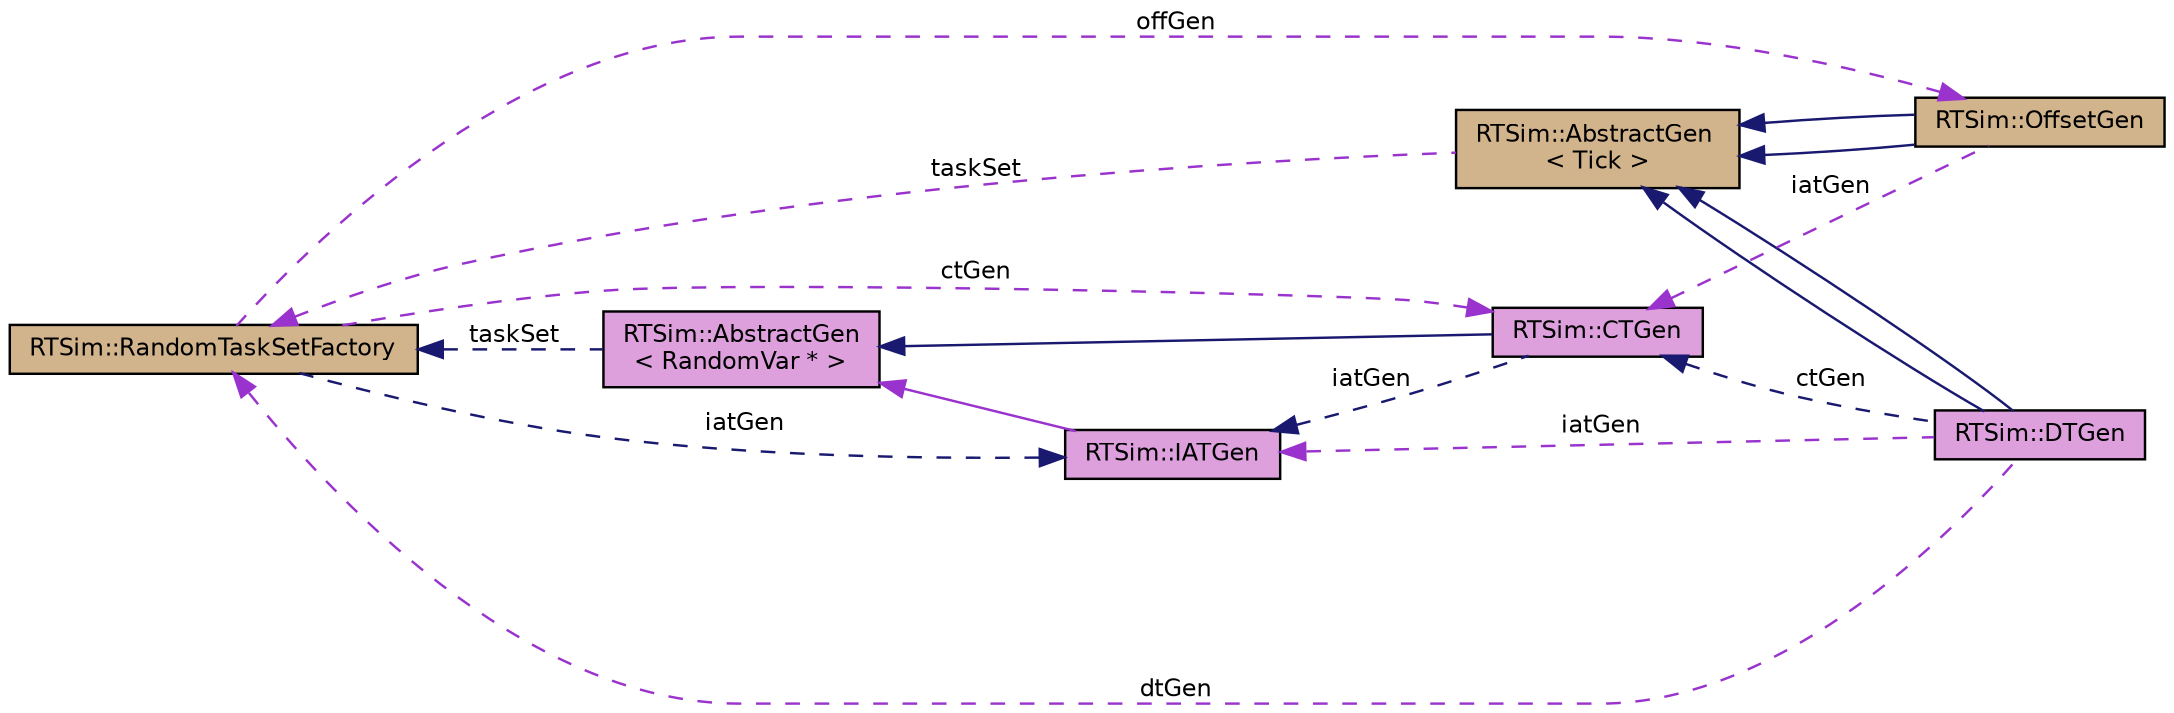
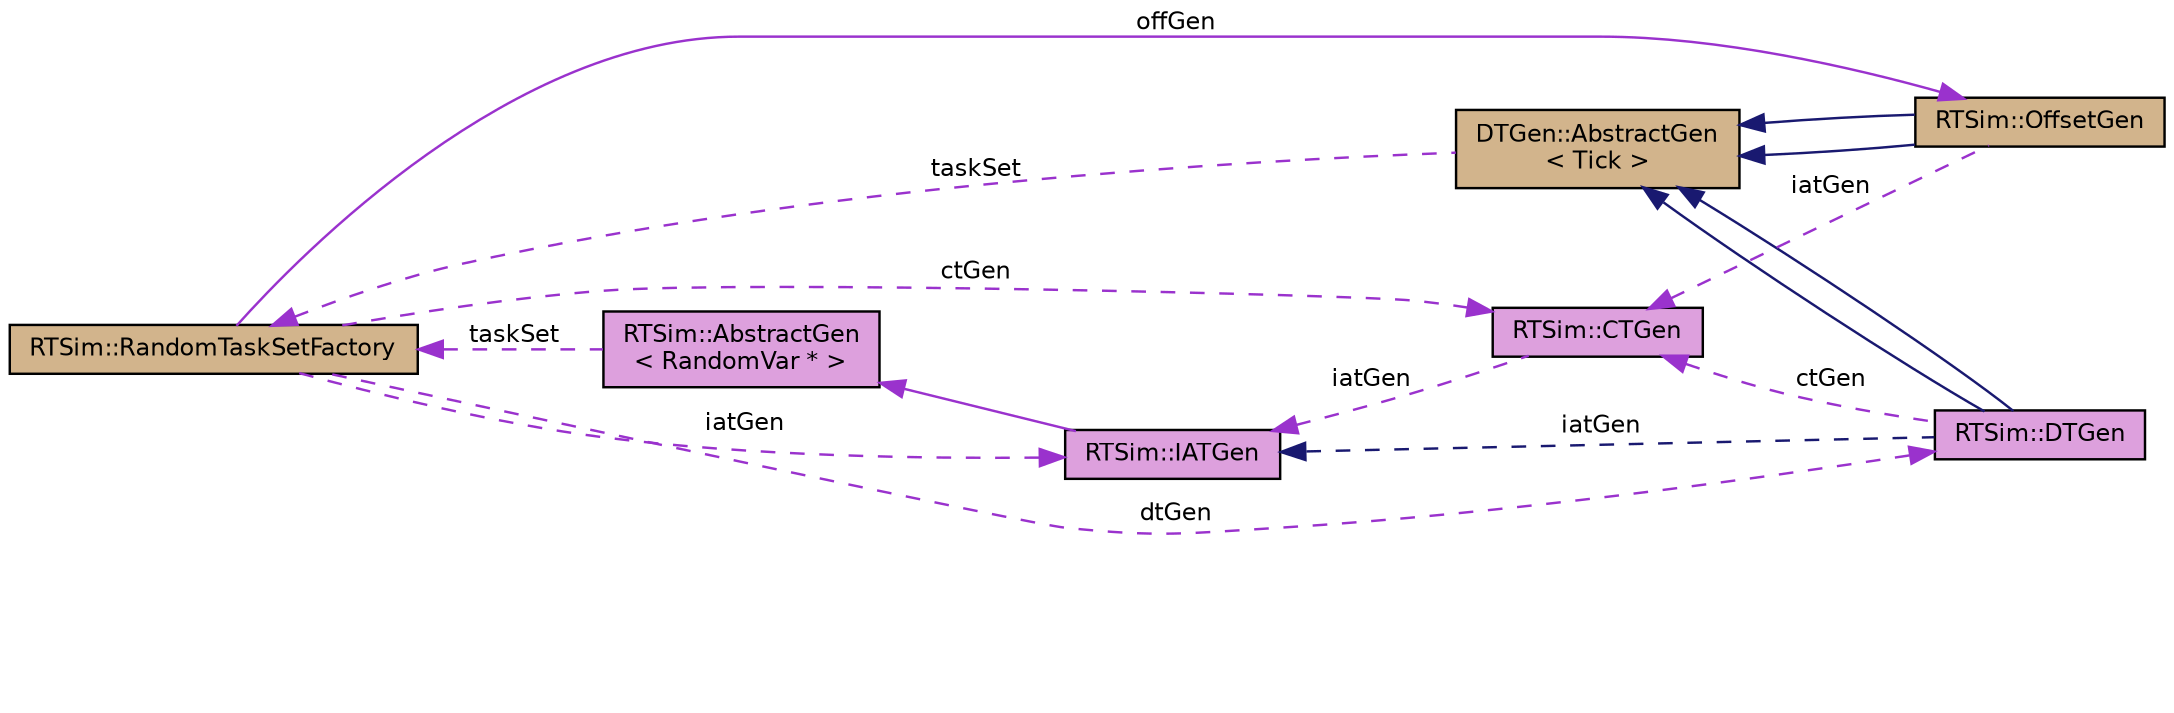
(1045, 37) -> (1045, 37)
(1598, 149) -> (1598, 149)
(1198, 340) -> none
(523, 349) -> (523, 349)
(1413, 393) -> (1413, 393)
(1809, 399) -> (1809, 399)
(665, 444) -> (777, 452)
(1620, 444) -> (1620, 444)
(1119, 704) -> (1111, 532)
